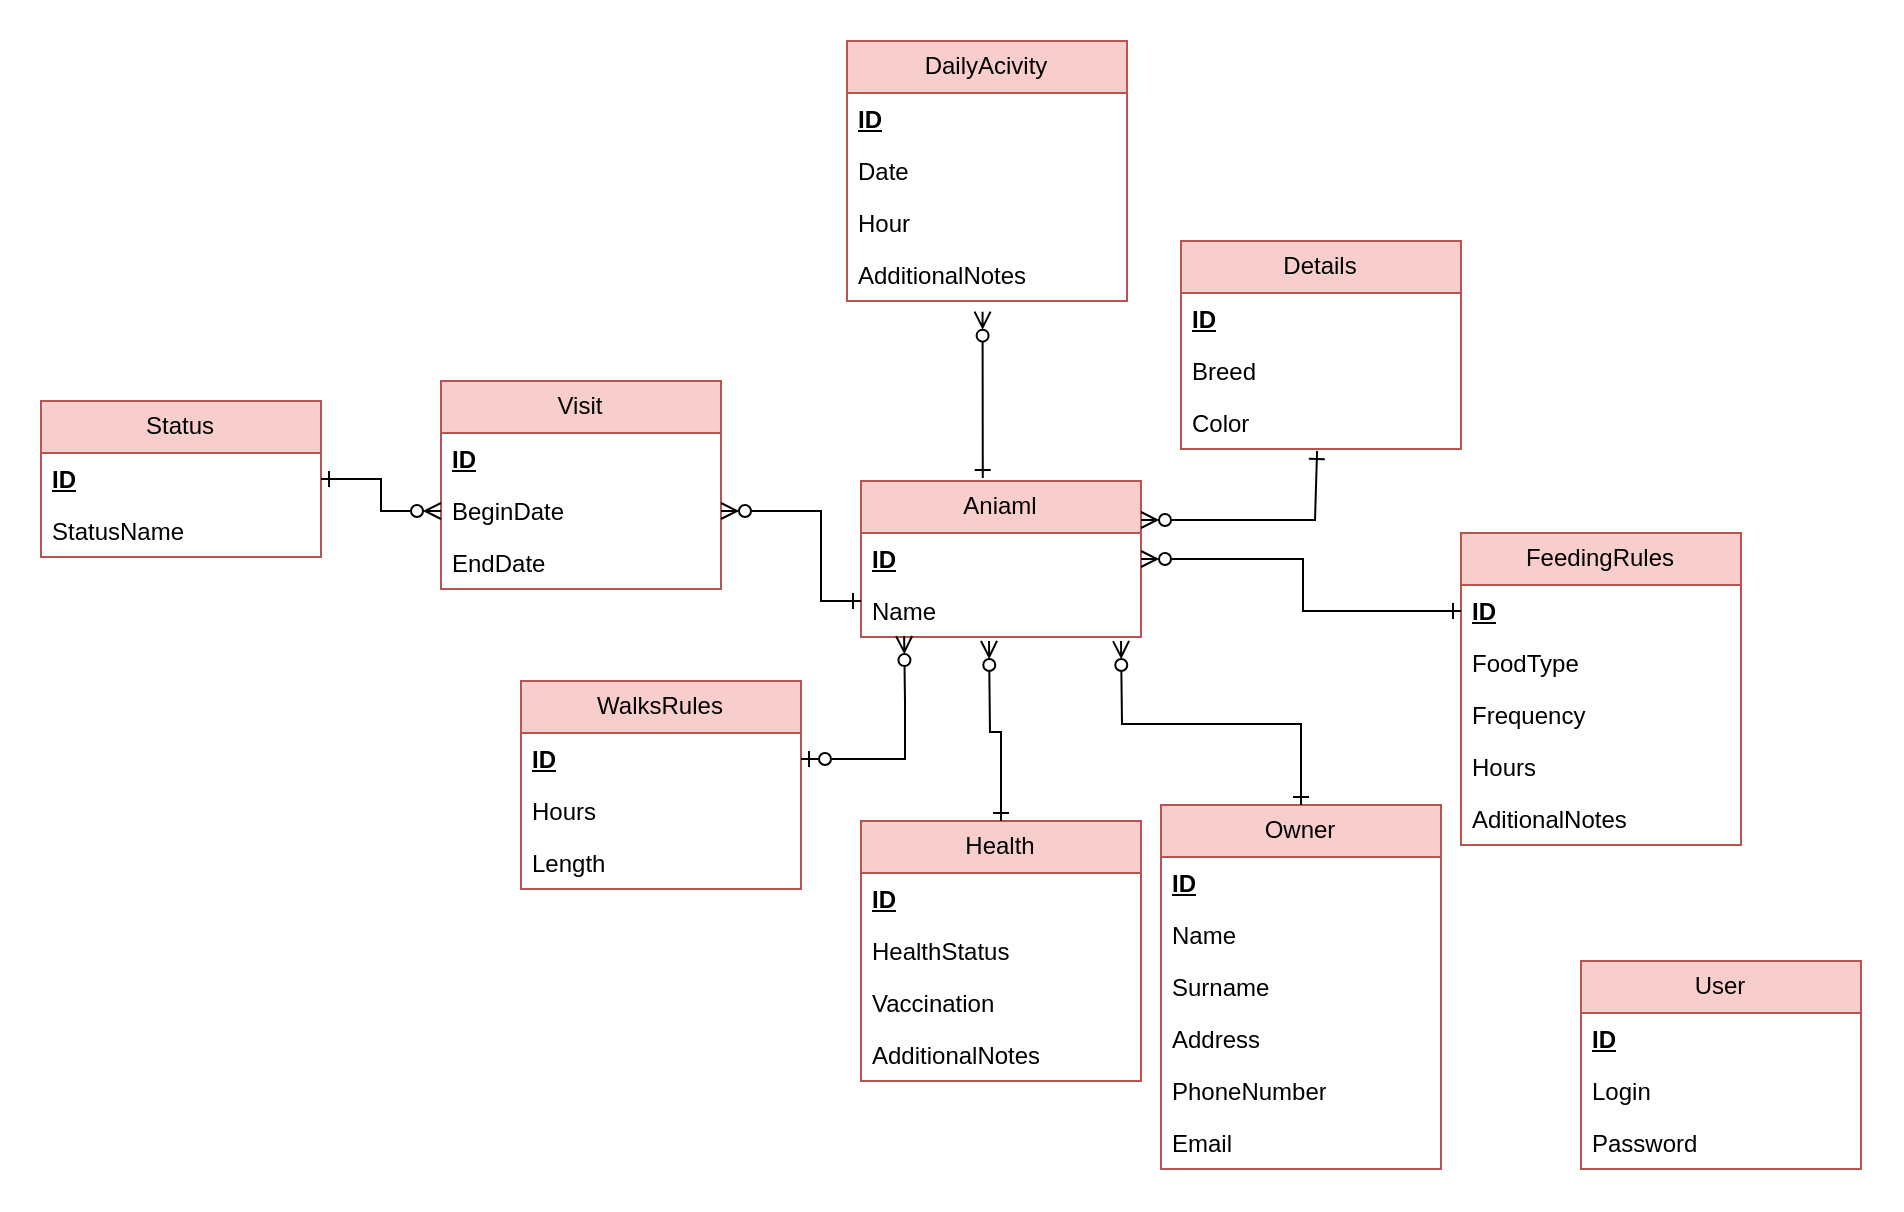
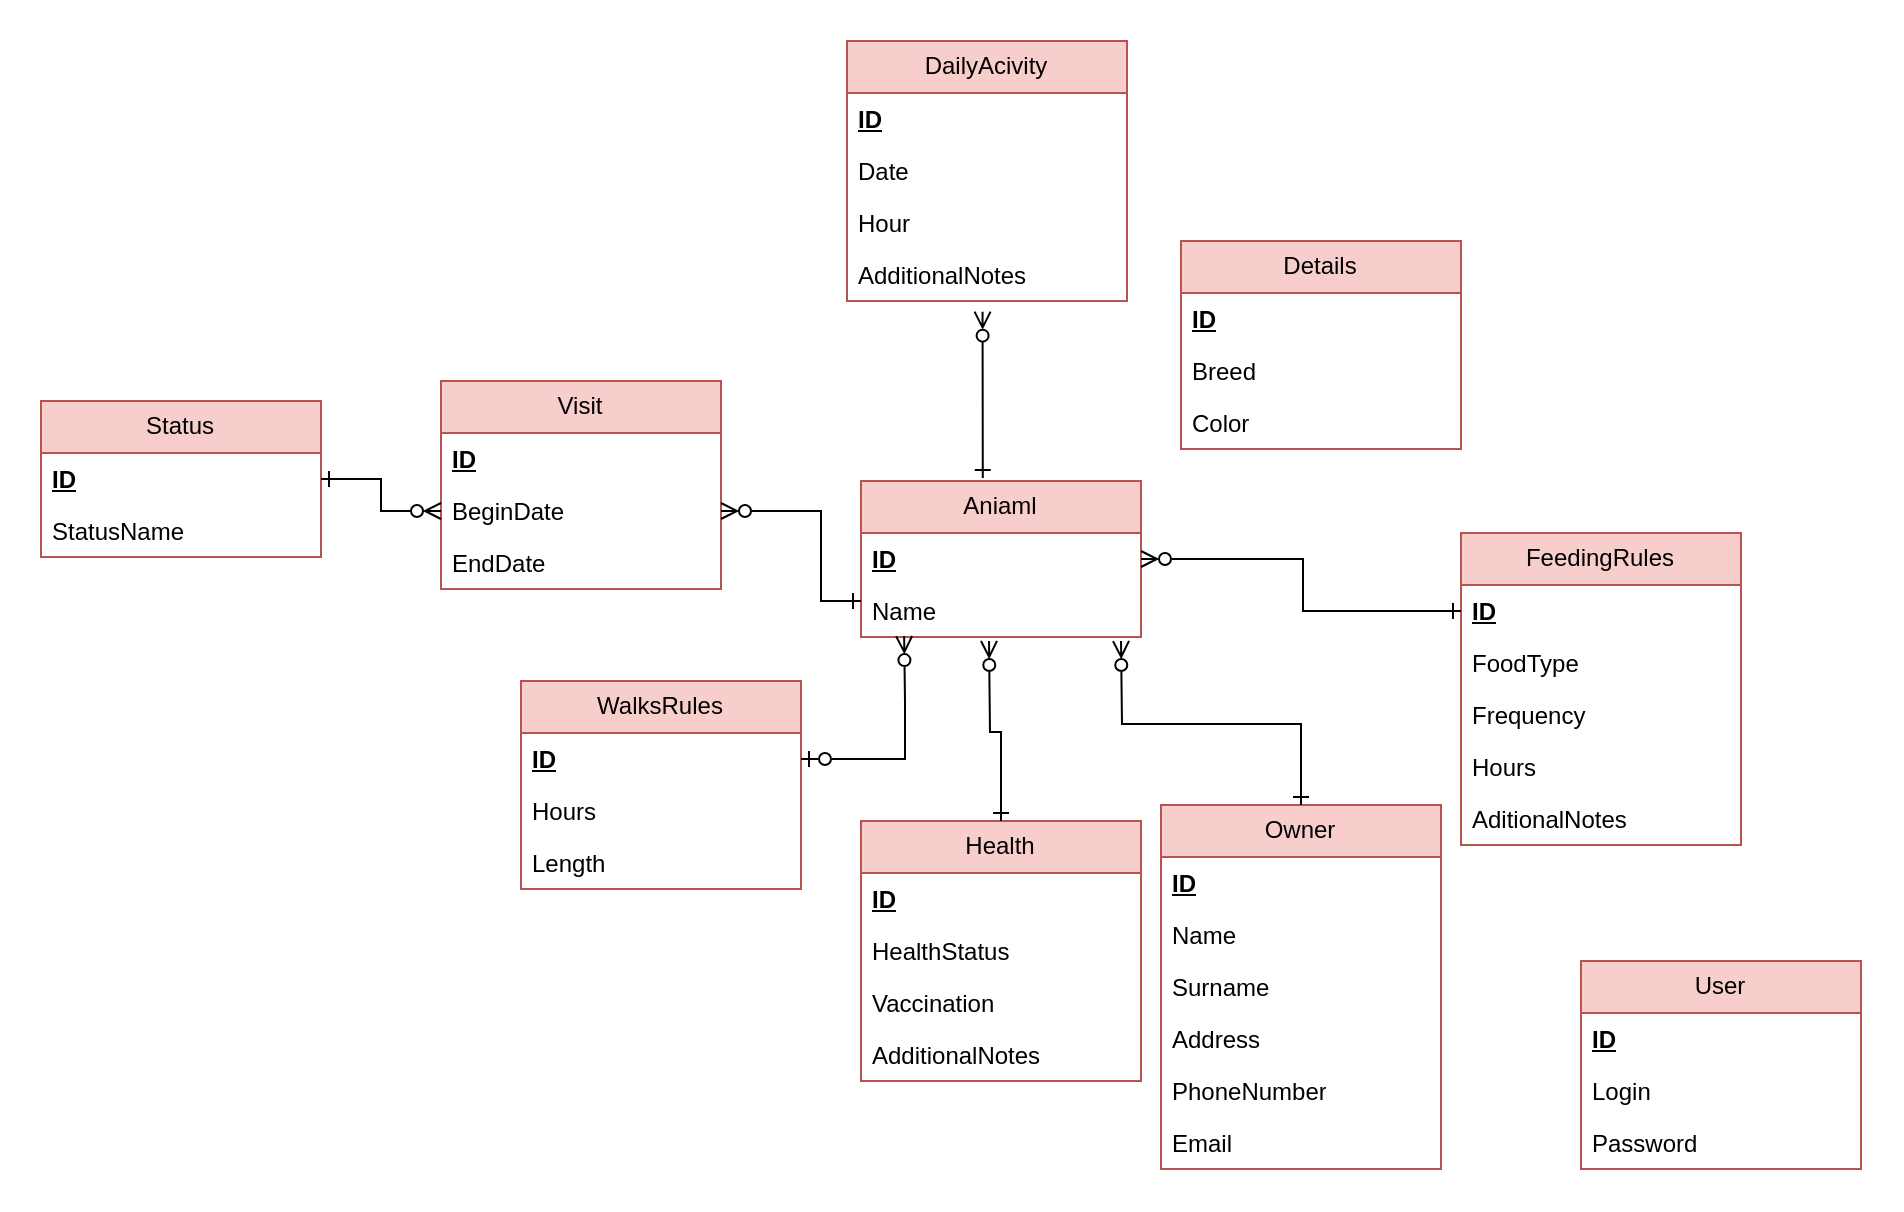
(1277, 520) -> none
